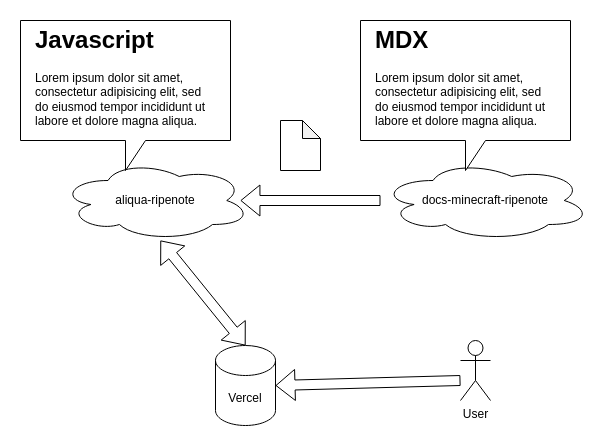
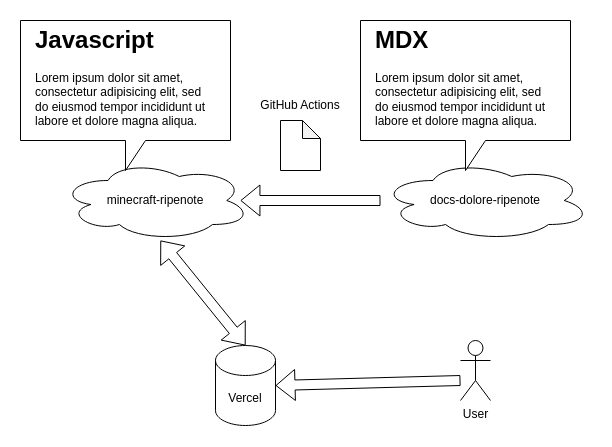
none -> (301, 106)
(156, 201) -> (156, 201)
(486, 201) -> (486, 201)
